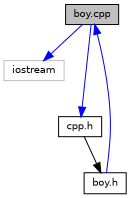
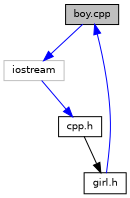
(87, 66) -> (54, 95)
(105, 183) -> (105, 183)
